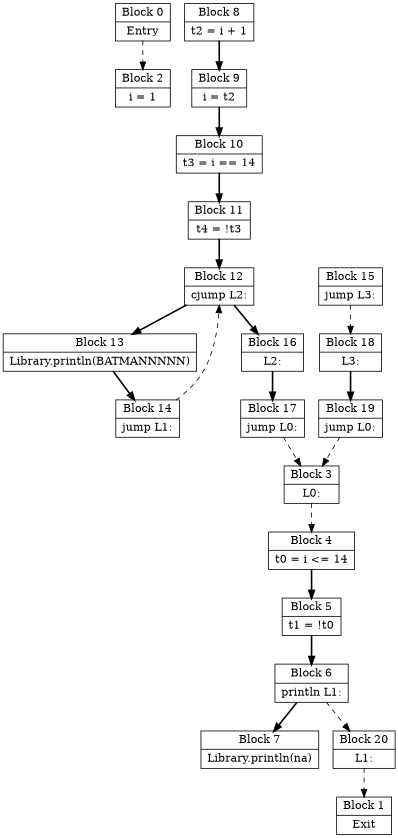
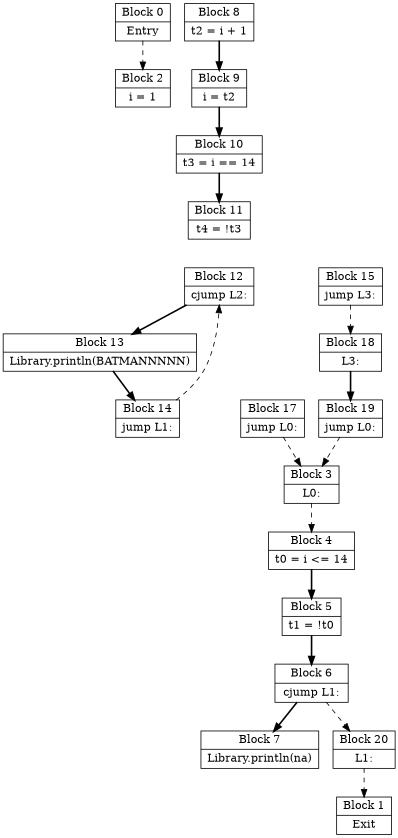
(219, 249) -> none
(273, 353) -> none
(312, 692) -> (312, 692)
